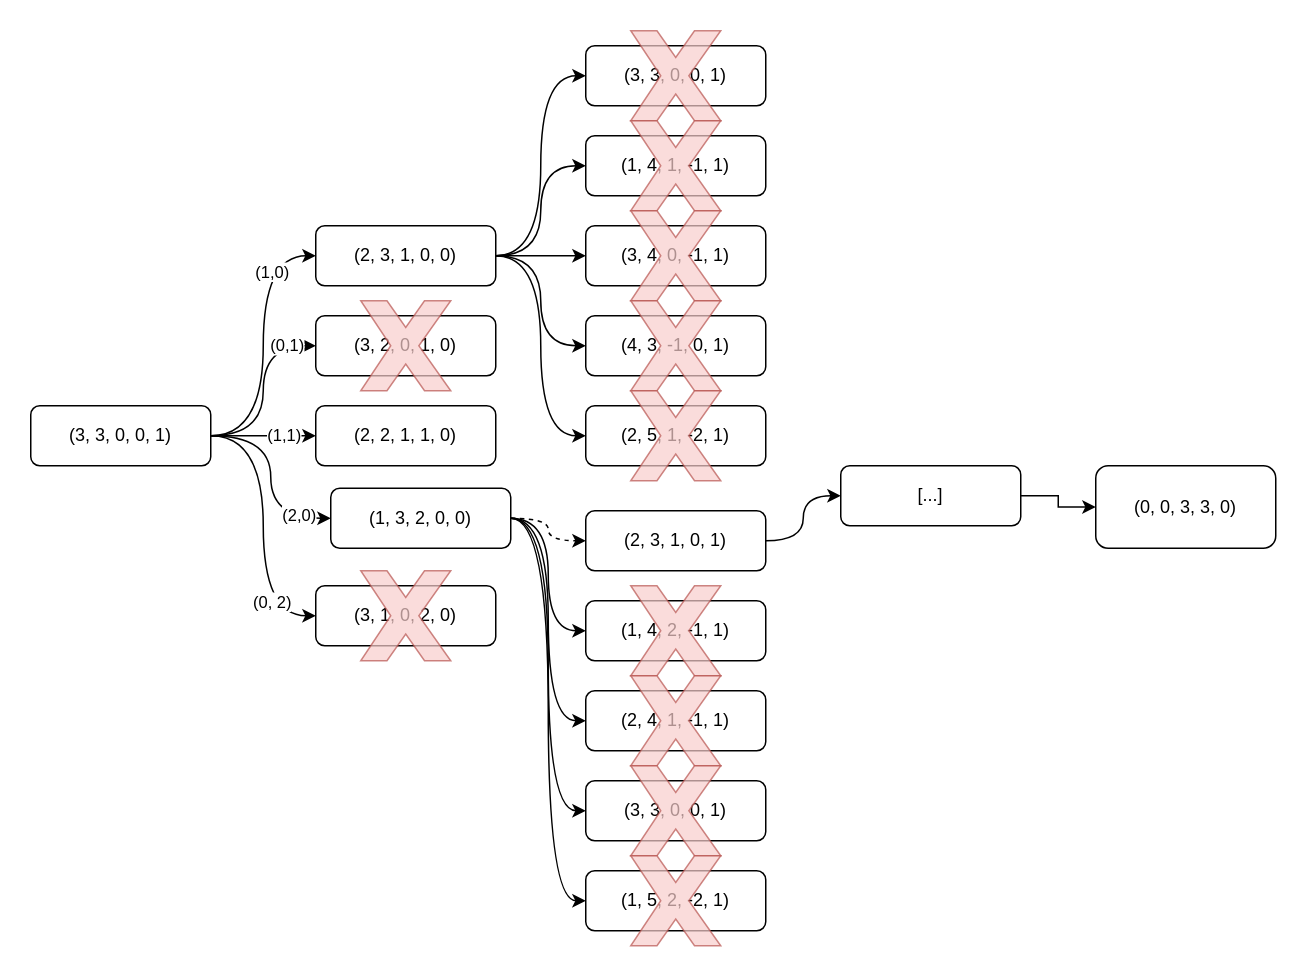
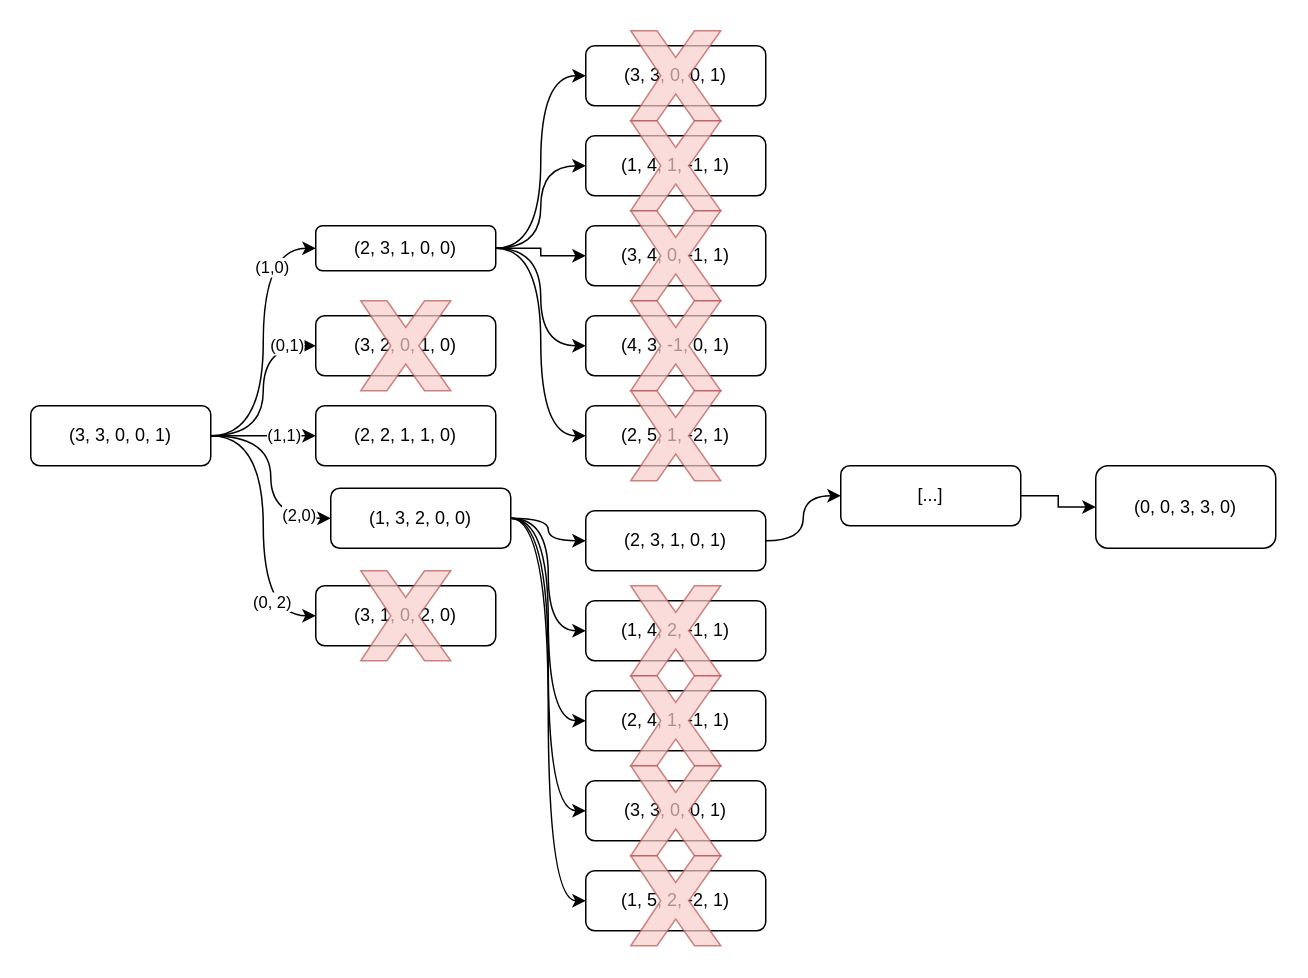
(406, 256) -> (406, 248)
(549, 532) -> (549, 532)
